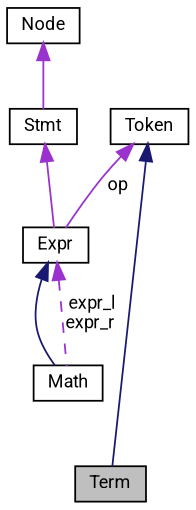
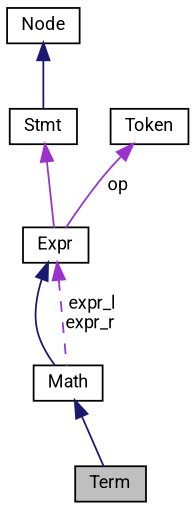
(43, 85) -> (43, 85)
(129, 314) -> (93, 442)
